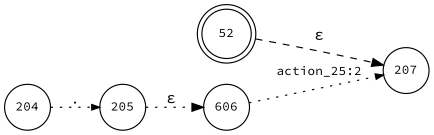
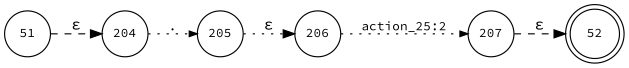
none -> (28, 34)
(314, 50) -> (534, 34)
(227, 107) -> (318, 34)
